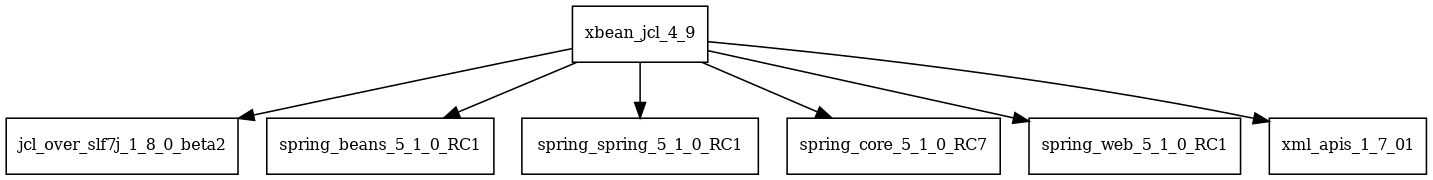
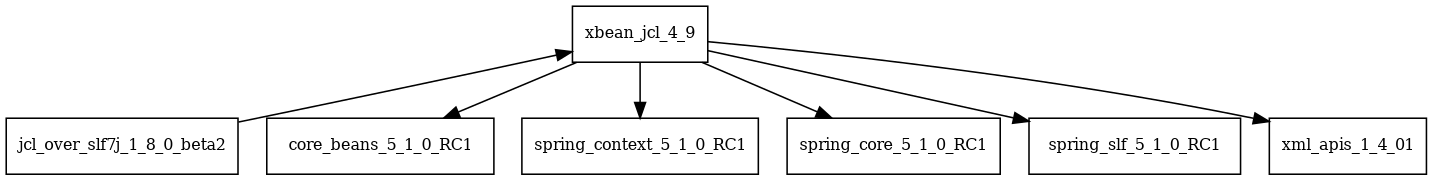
(413, 81) -> (398, 89)
(380, 146) -> (380, 146)
(640, 146) -> (640, 146)
(894, 146) -> (894, 146)
(1135, 146) -> (1135, 146)
(1348, 146) -> (1348, 146)
